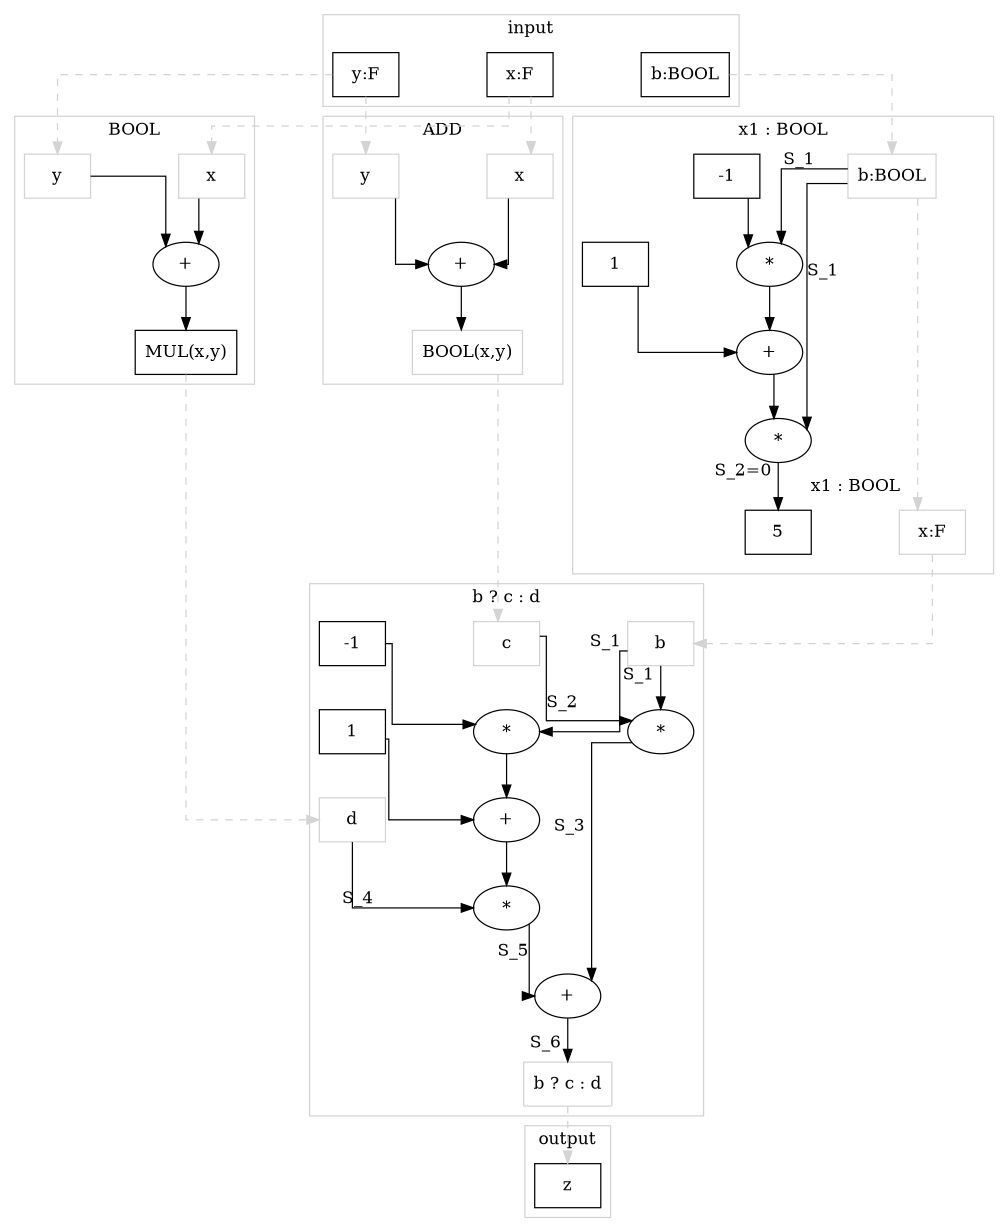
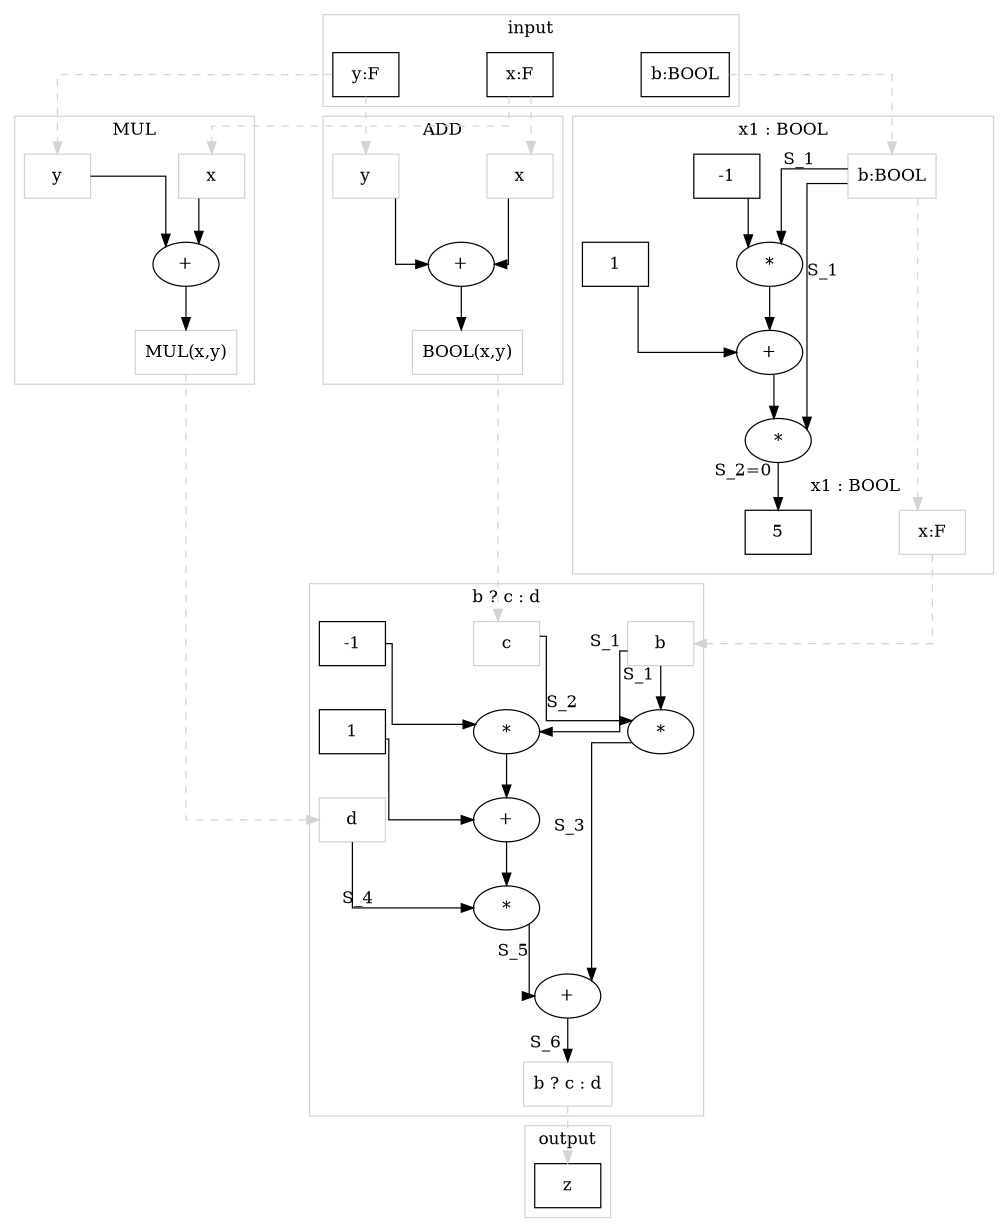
(135, 130) -> (135, 130)
(186, 352) -> (186, 352)
